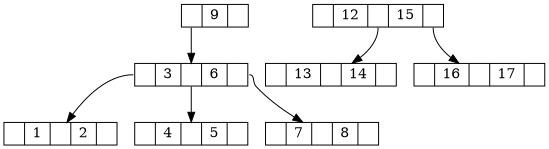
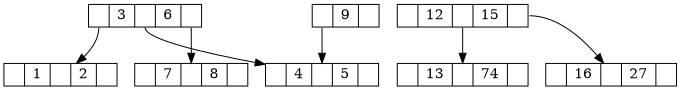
(191, 40) -> (322, 40)
(358, 74) -> (490, 74)
(507, 74) -> (639, 74)
